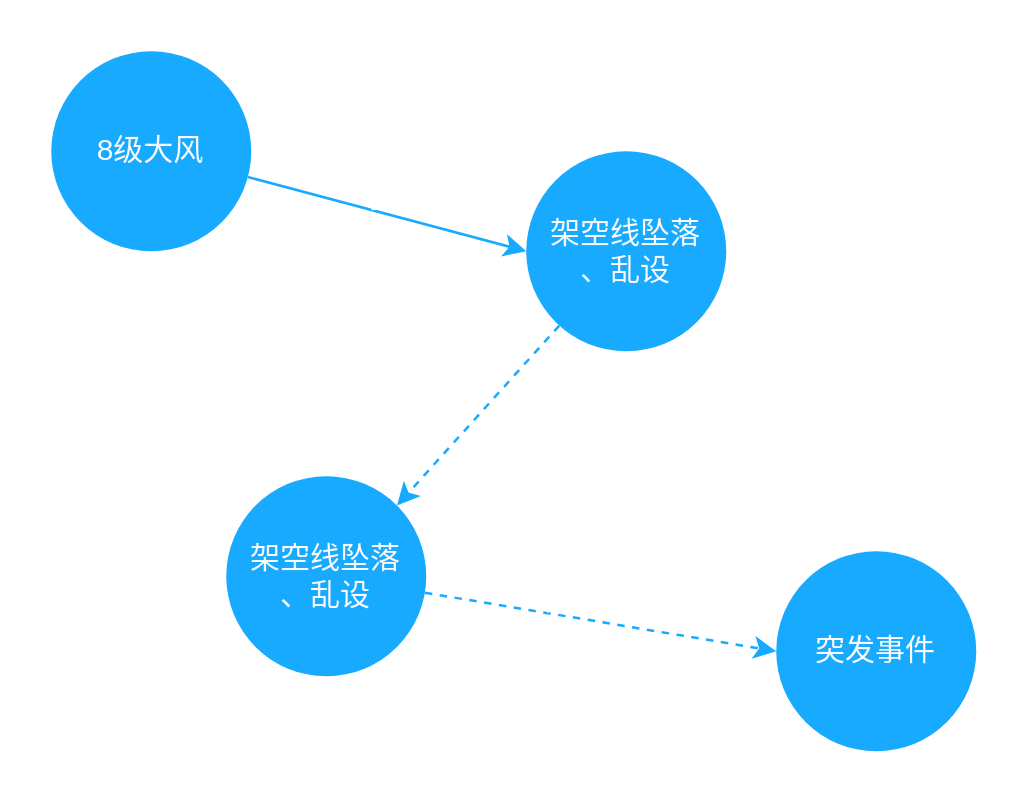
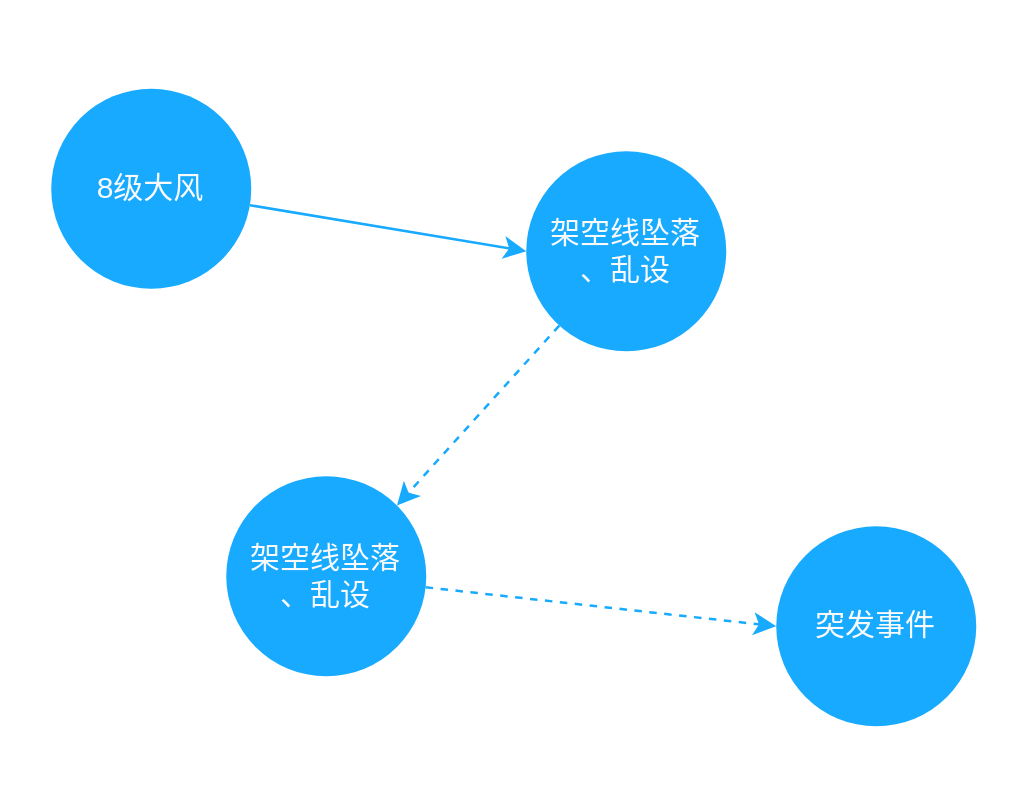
(151, 151) -> (151, 189)
(596, 601) -> none
(876, 651) -> (876, 626)
